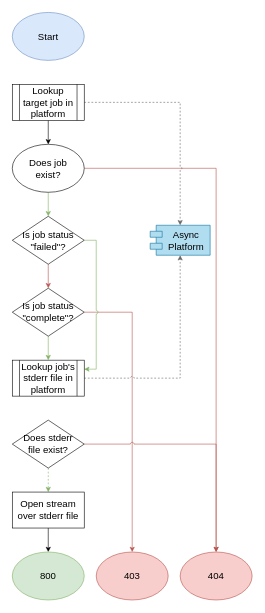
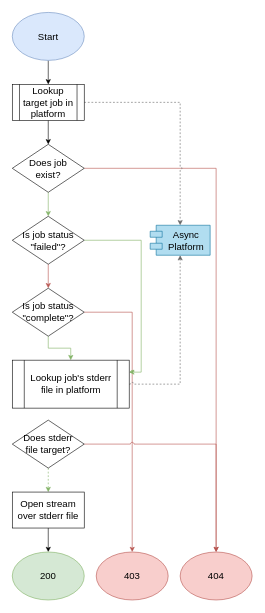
none -> (48, 78)
(48, 168) -> (48, 168)
(48, 378) -> (71, 384)
(48, 444) -> (48, 444)
(48, 576) -> (48, 576)
